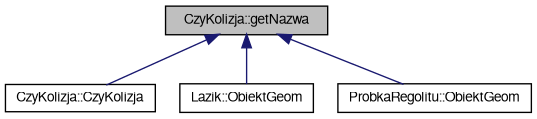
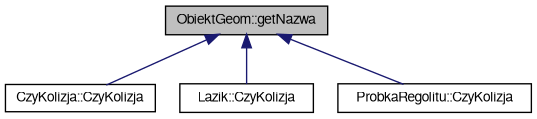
(247, 20) -> (247, 20)
(247, 98) -> (247, 98)
(435, 98) -> (435, 98)
